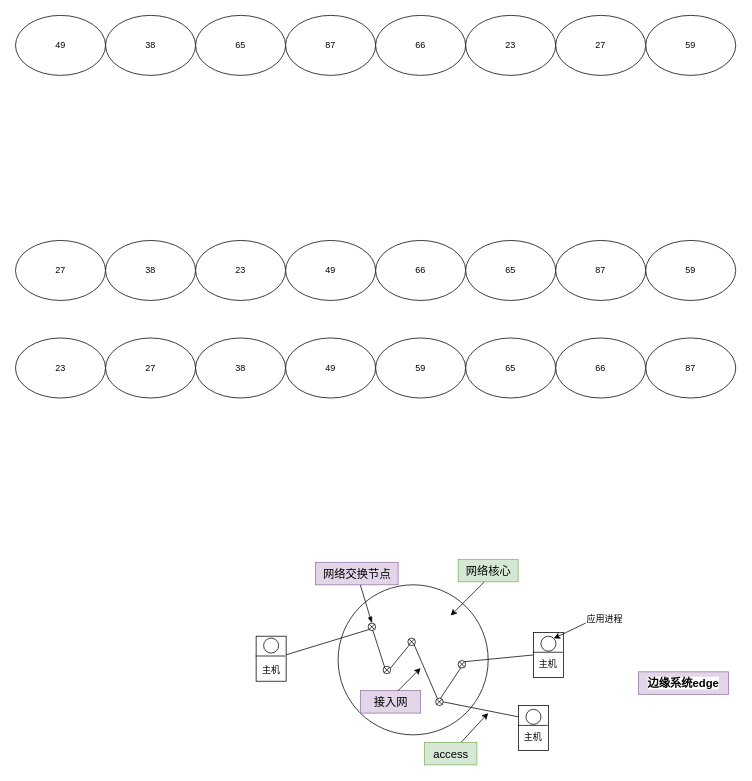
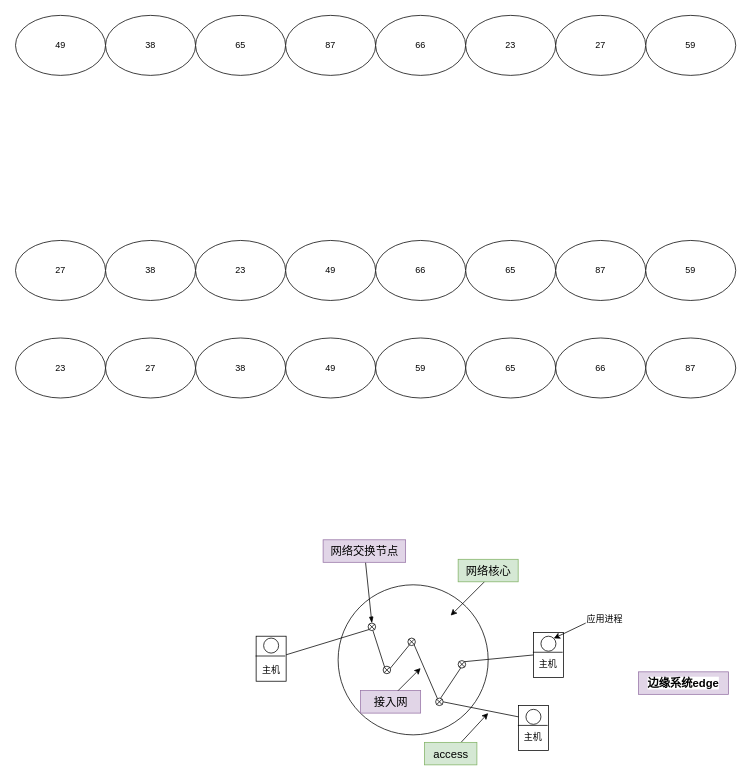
(357, 573) -> (364, 551)
